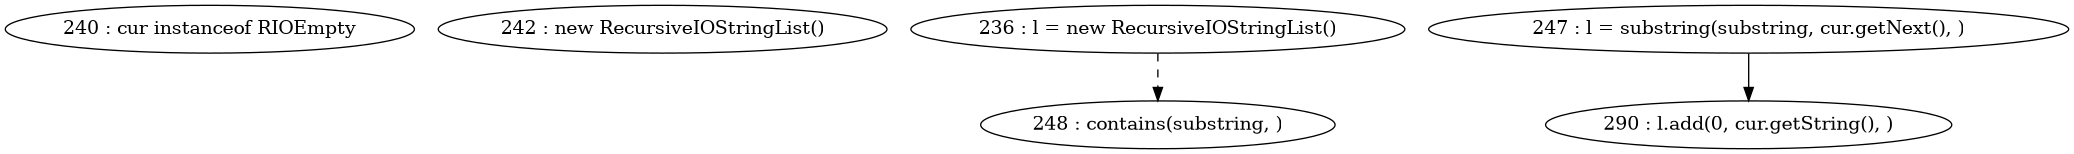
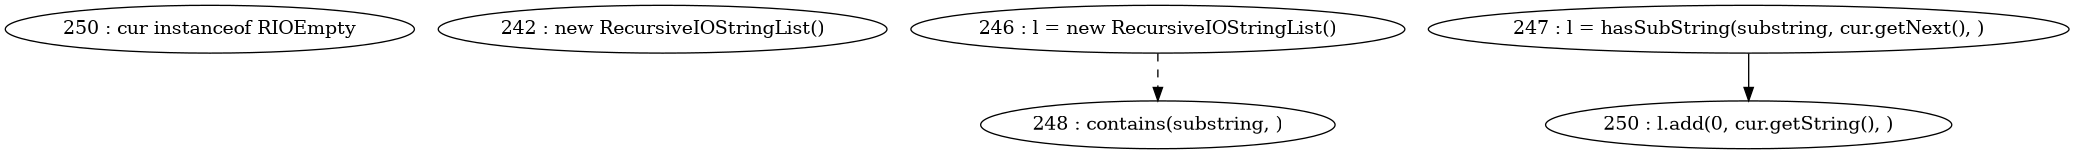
(210, 29) -> (210, 29)
(1158, 29) -> (1158, 29)
(1749, 29) -> (1749, 29)
(1749, 125) -> (1749, 125)
